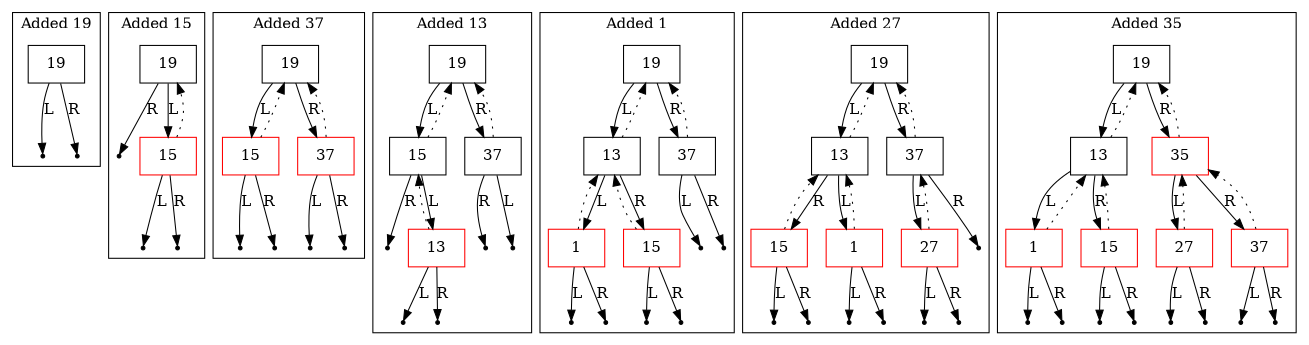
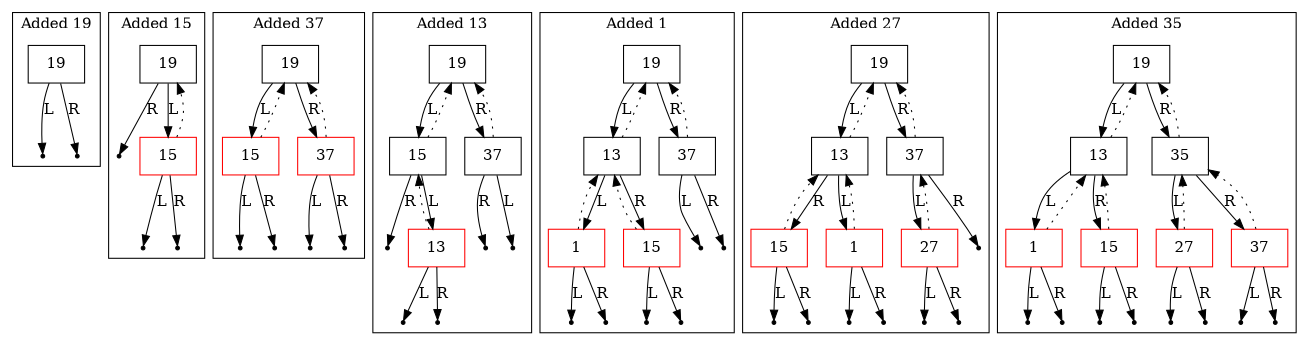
(1180, 156) -> (1180, 156)
